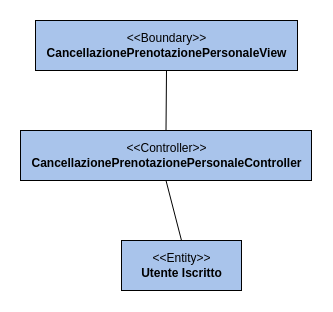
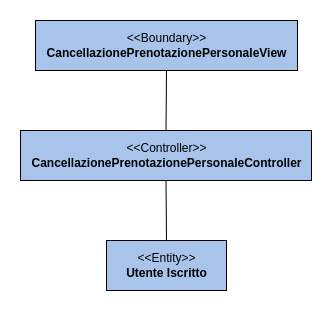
(182, 266) -> (167, 266)
